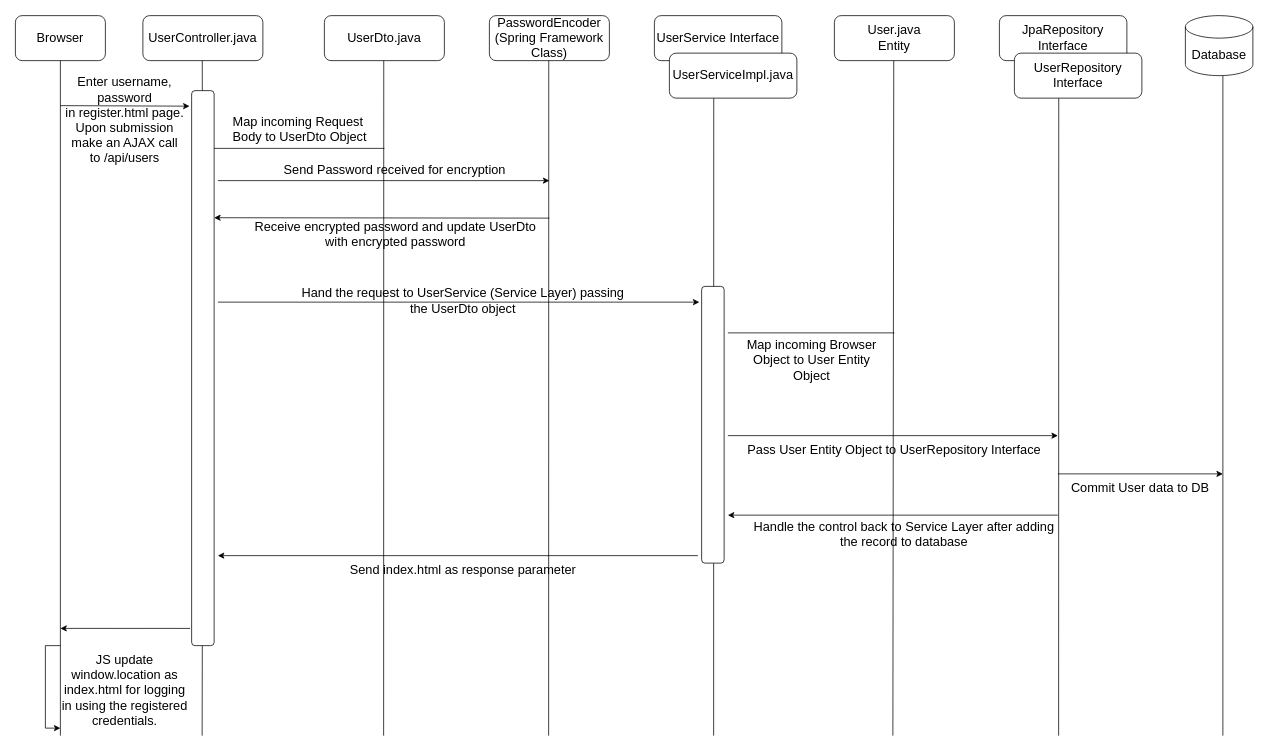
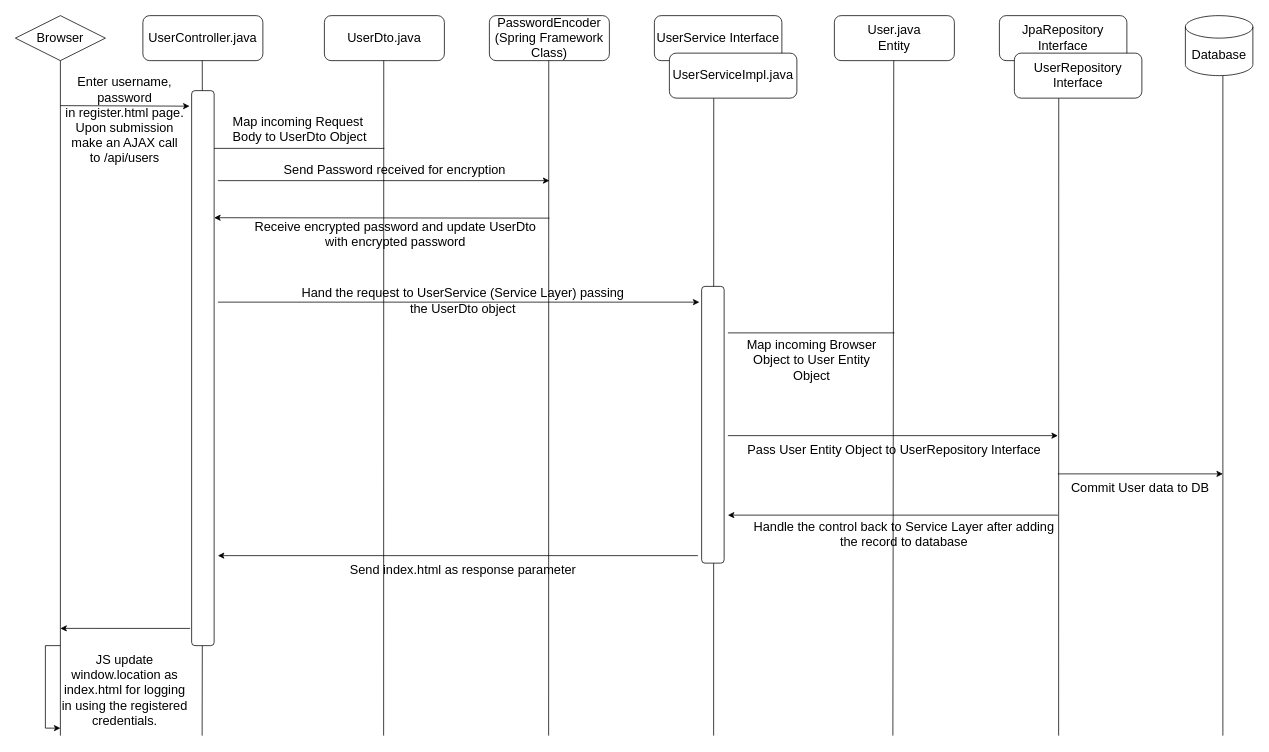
(60, 38) -> (60, 38)
